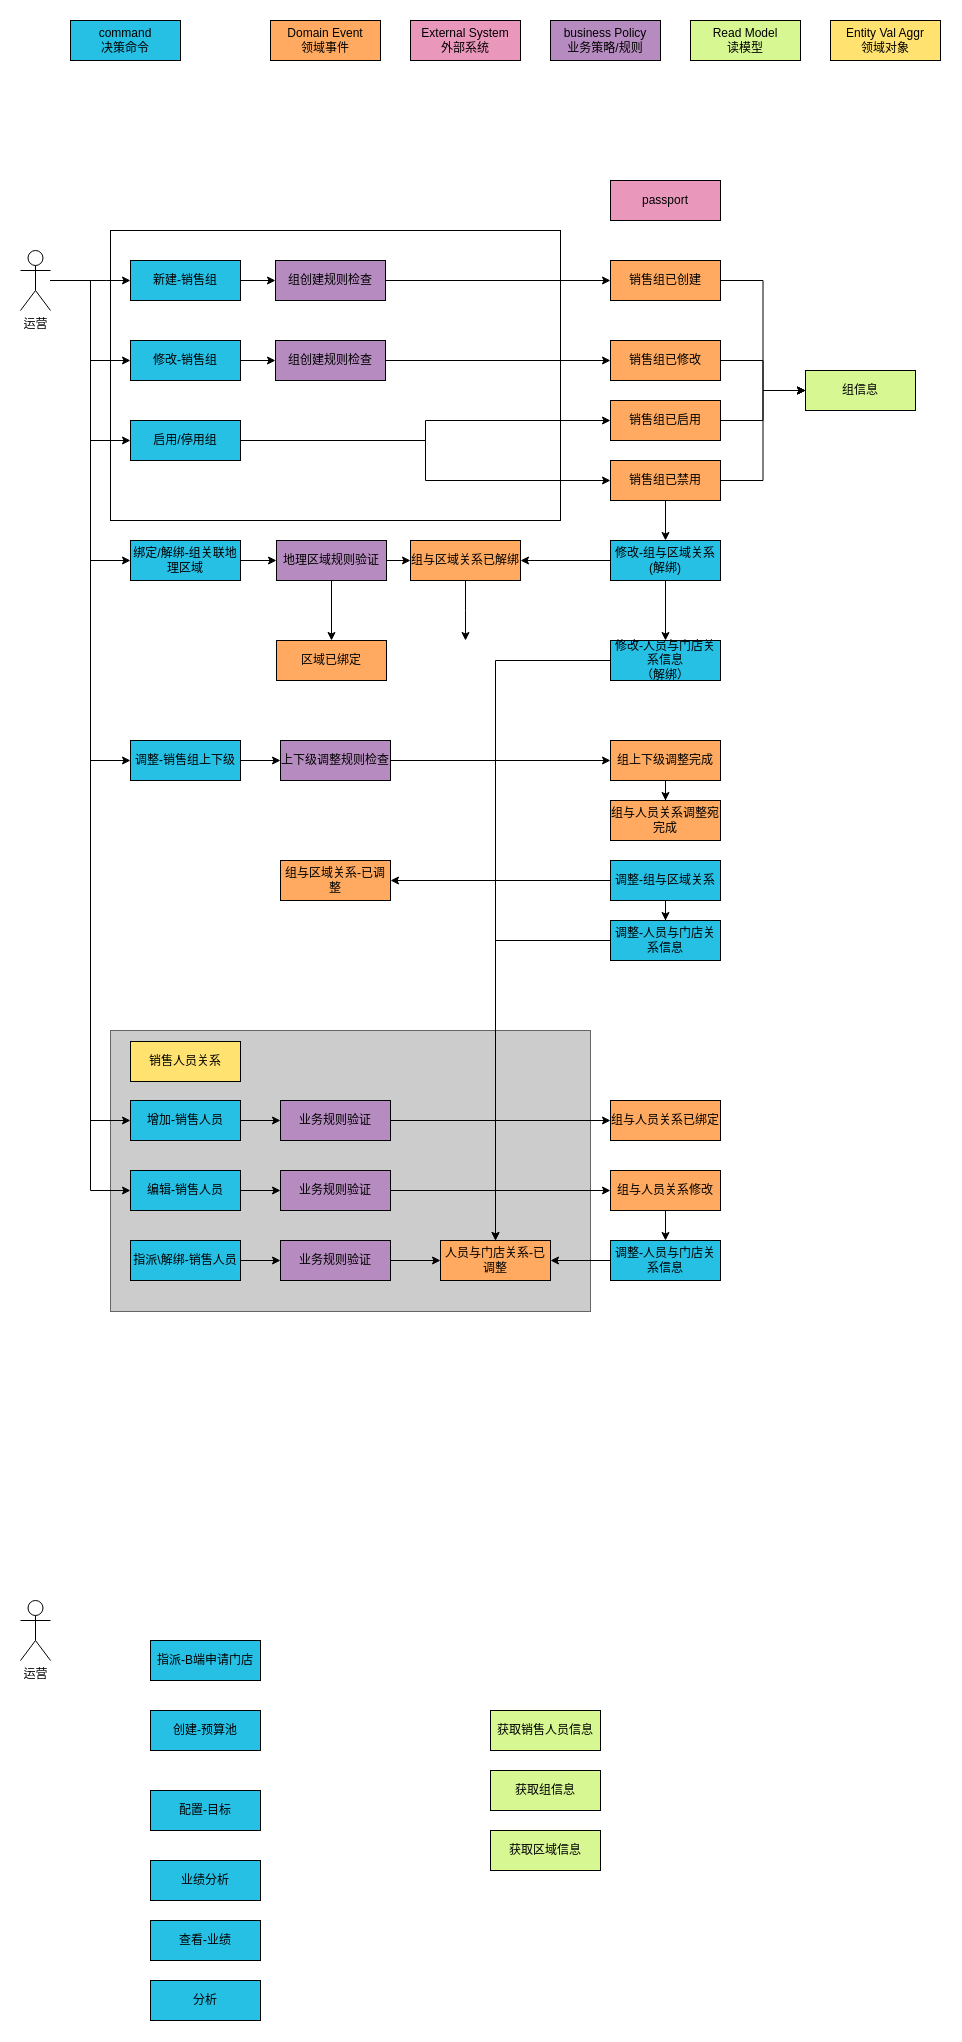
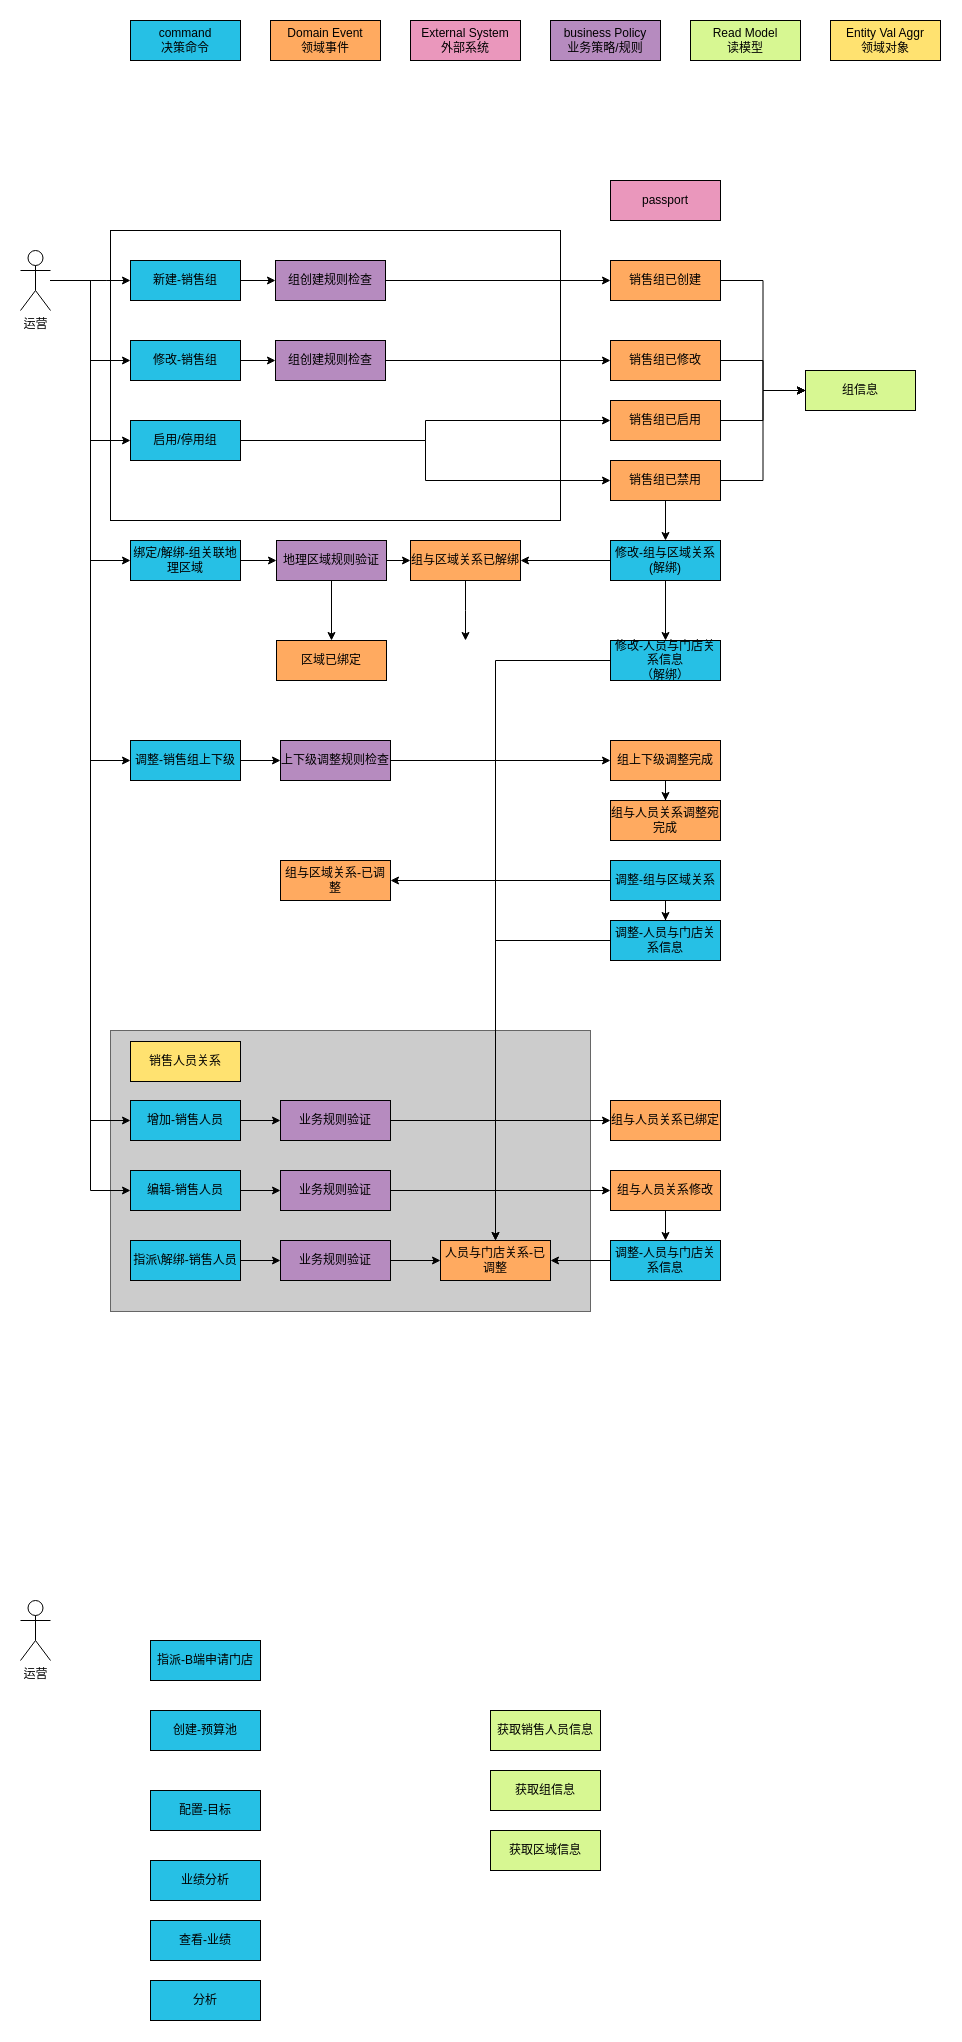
(126, 41) -> (186, 41)
